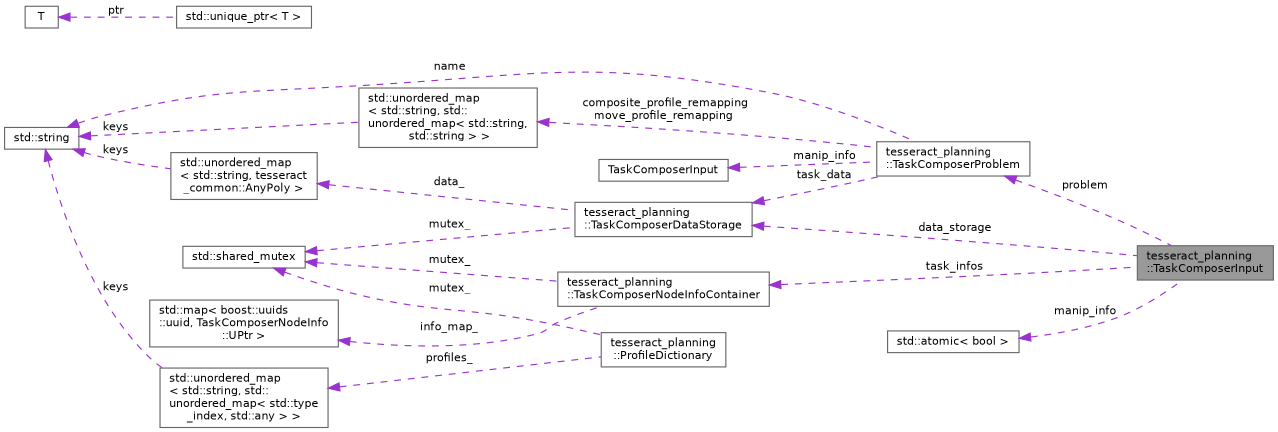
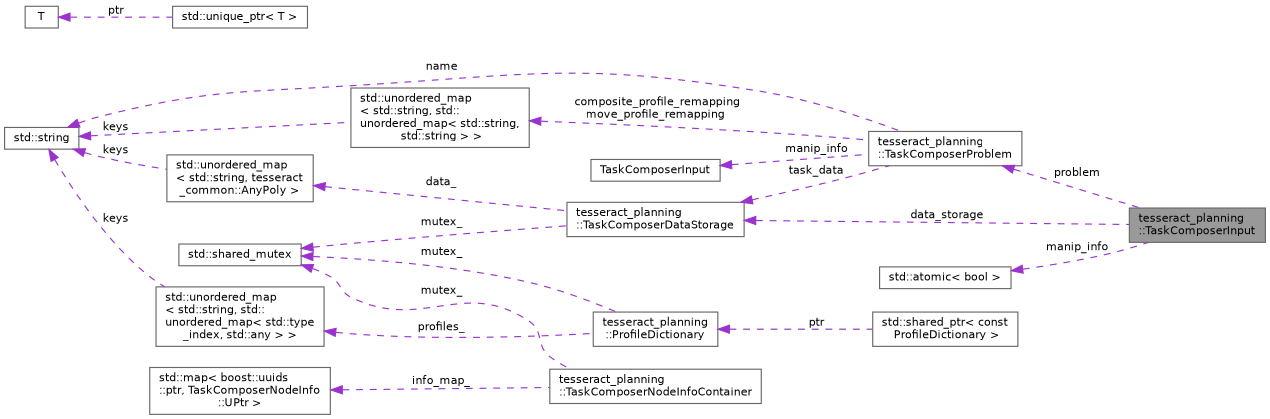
(959, 277) -> none
(244, 323) -> (240, 391)
none -> (945, 329)
